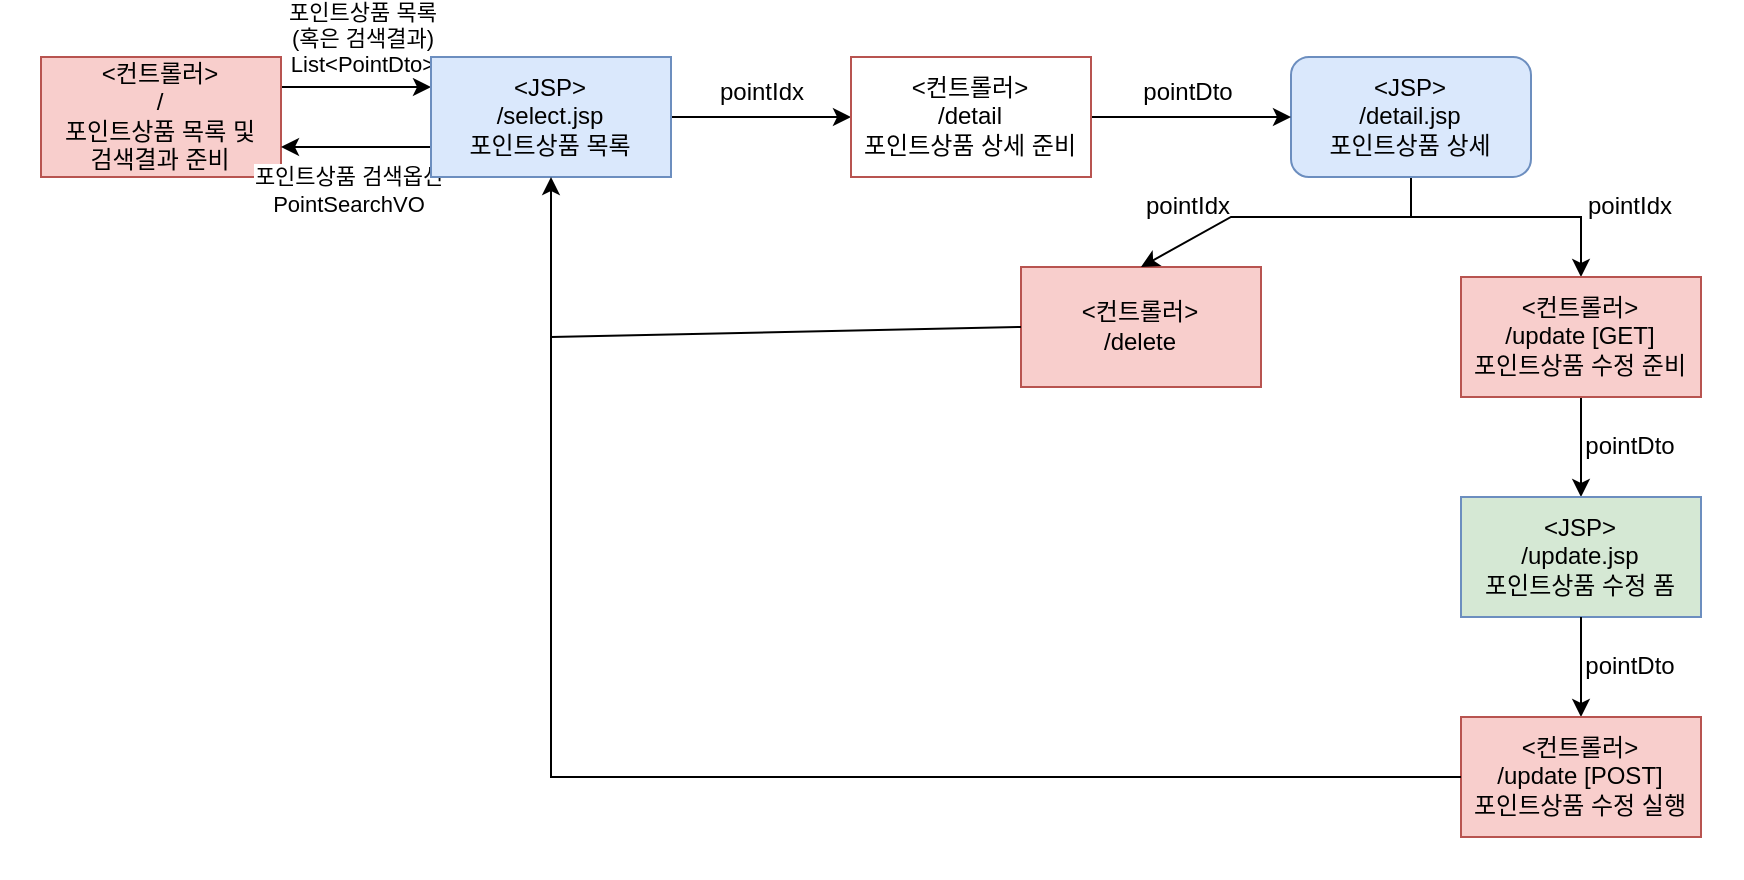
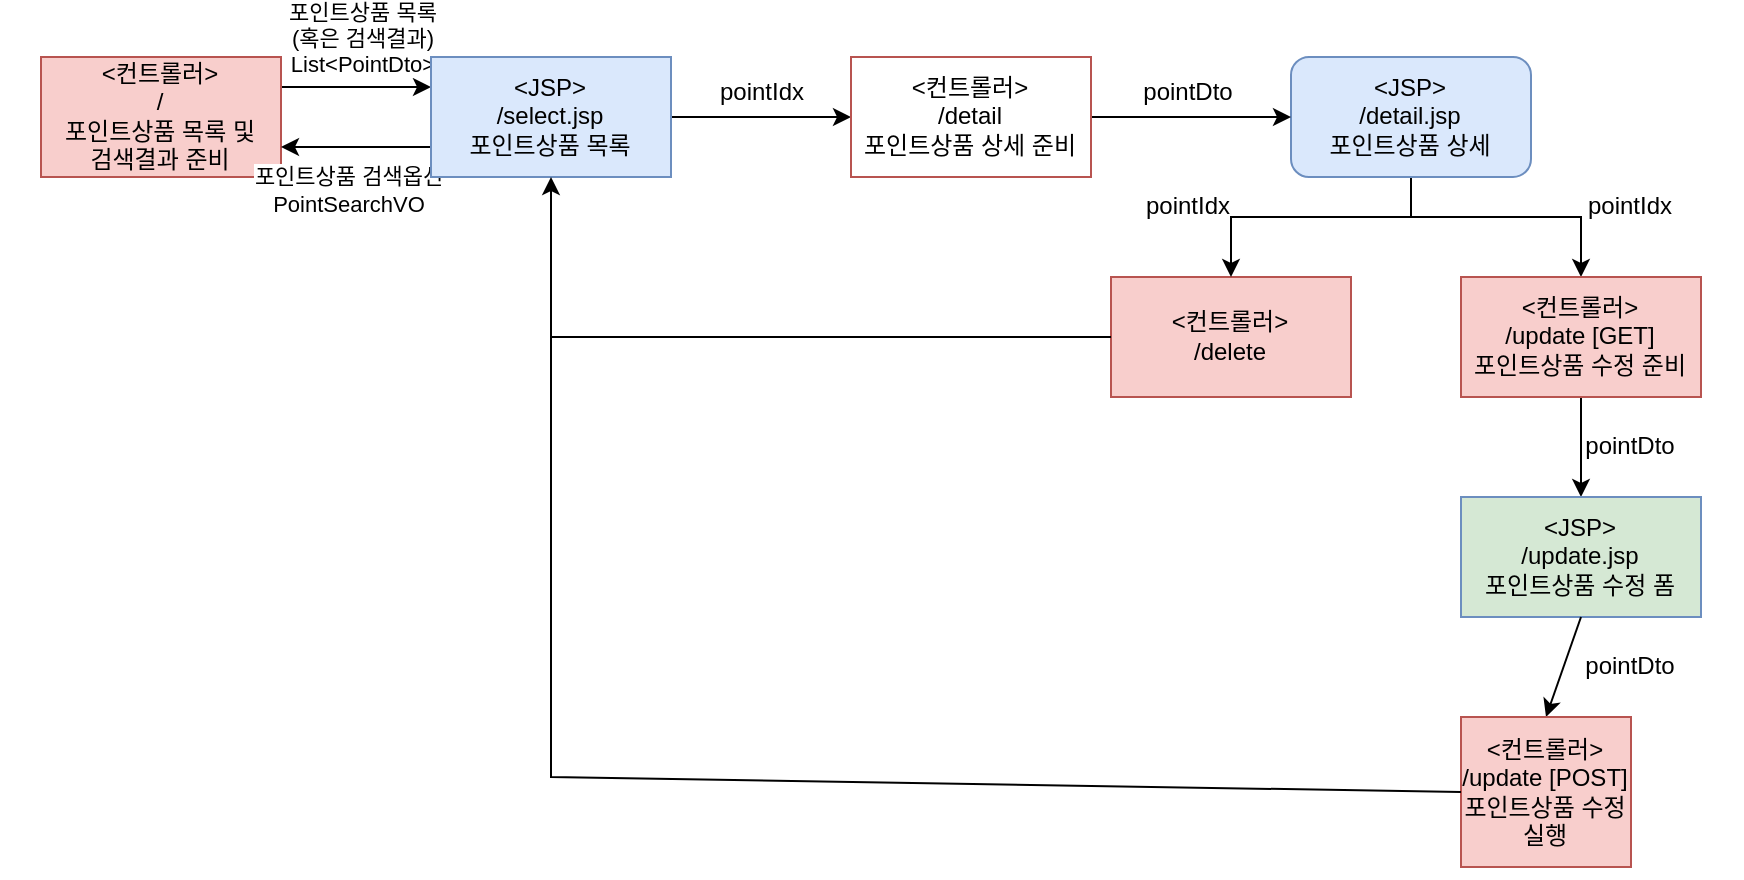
(1141, 327) -> (1231, 337)
(1581, 777) -> (1546, 792)
